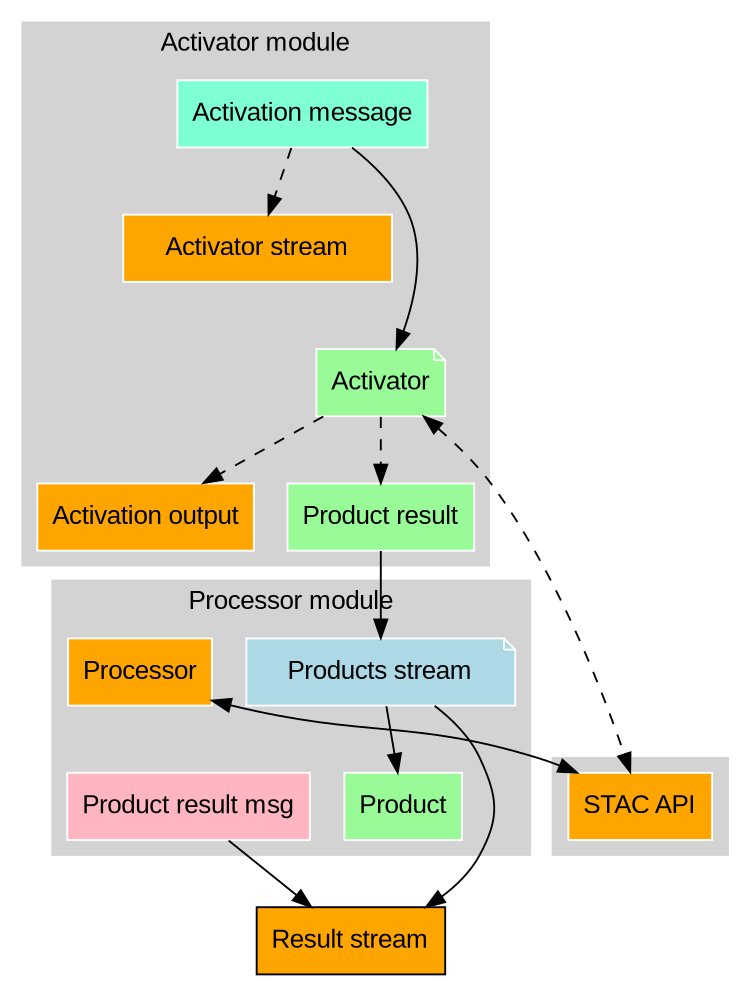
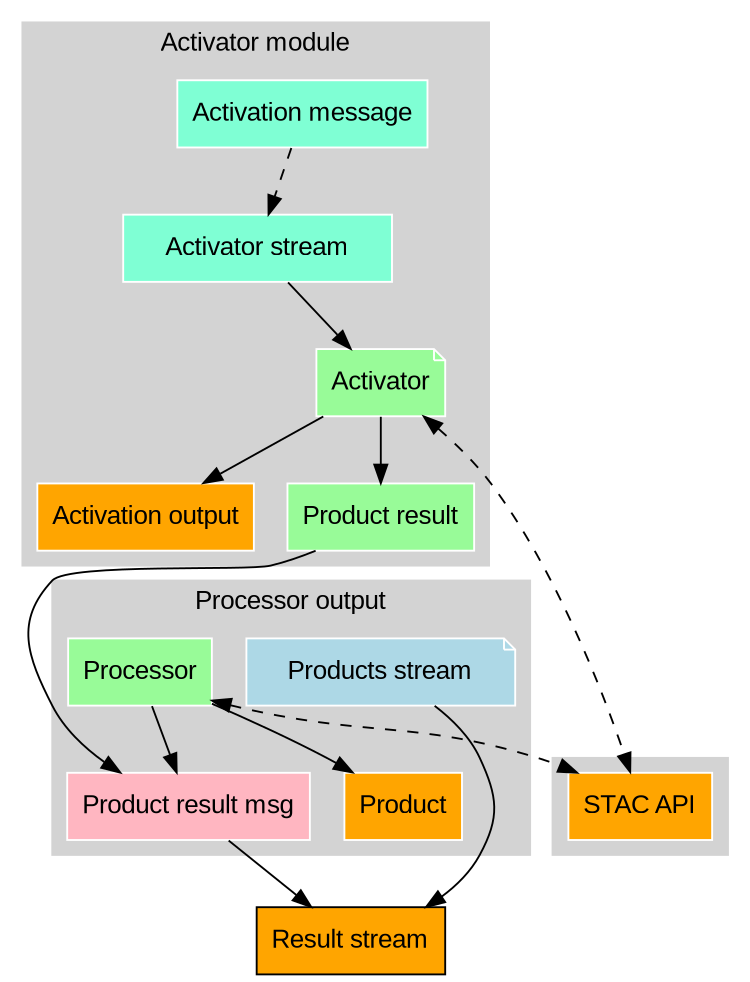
(414, 229) -> (313, 309)
(258, 248) -> (258, 248)
(381, 441) -> (381, 441)
(272, 445) -> (272, 445)
(381, 592) -> (39, 597)
(291, 602) -> (291, 602)
(140, 672) -> (140, 672)
(388, 718) -> (275, 732)
none -> (161, 731)
(404, 731) -> (396, 730)
(403, 806) -> (403, 806)
